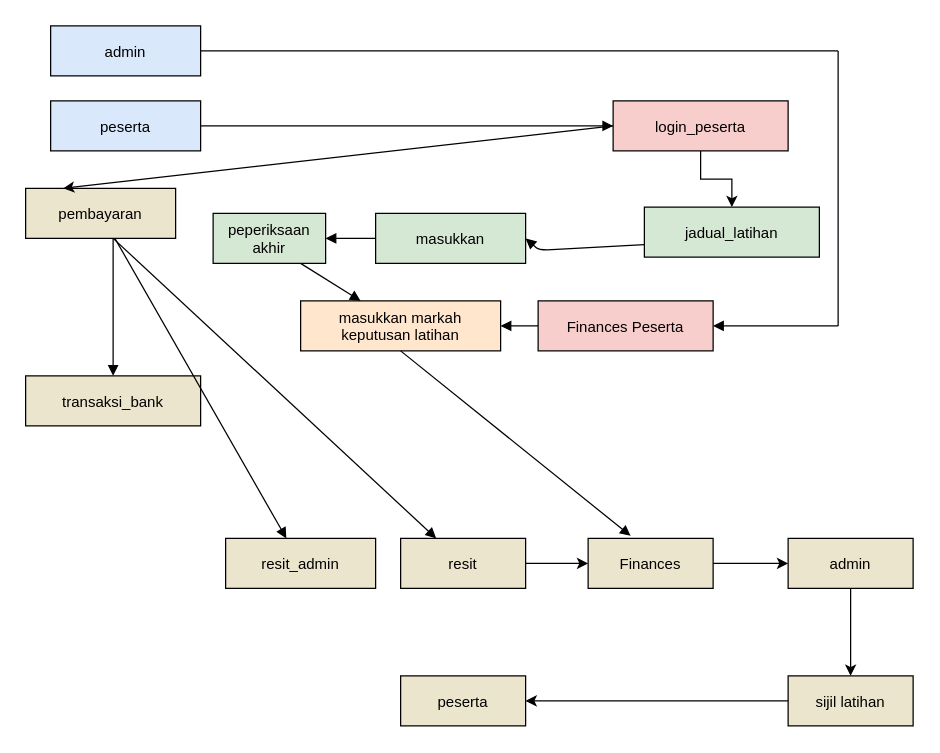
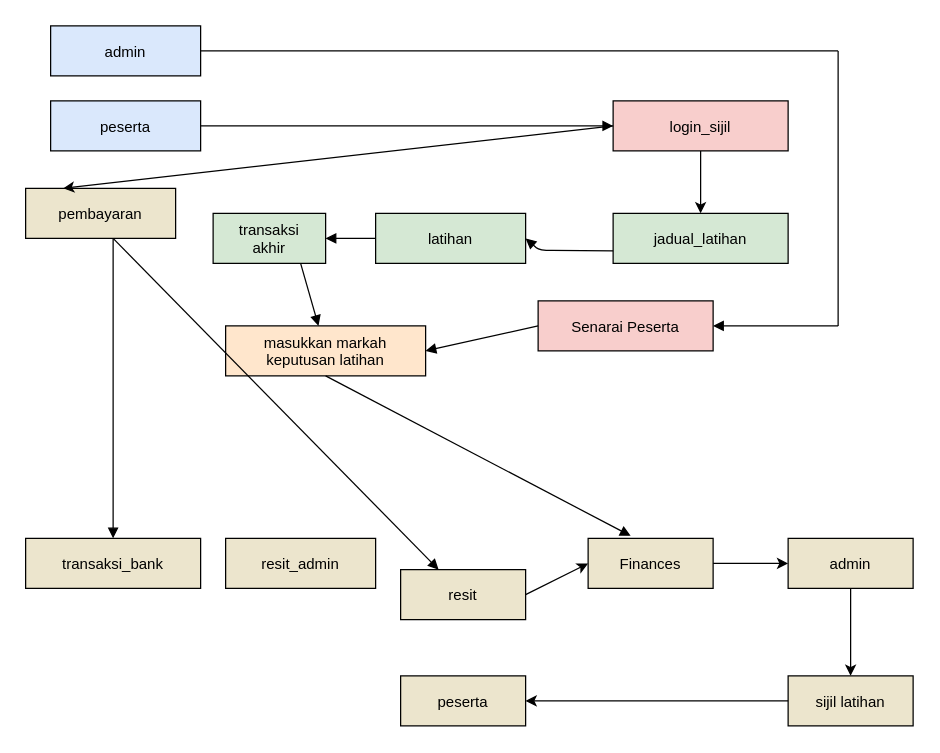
(700, 126) -> (700, 126)
(269, 230) -> (269, 230)
(732, 232) -> (701, 238)
(450, 239) -> (450, 239)
(401, 326) -> (326, 351)
(625, 326) -> (625, 326)
(201, 388) -> none
(113, 401) -> (113, 563)
(463, 563) -> (463, 594)
